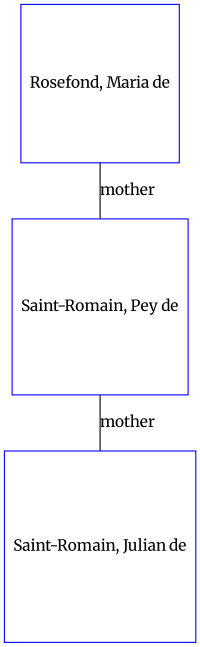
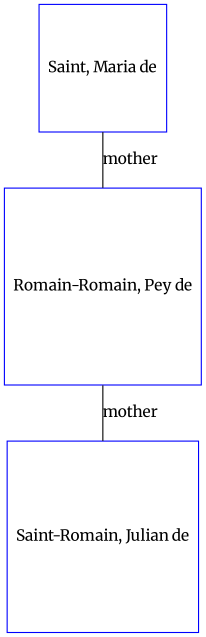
(100, 84) -> (103, 68)
(100, 307) -> (103, 287)
